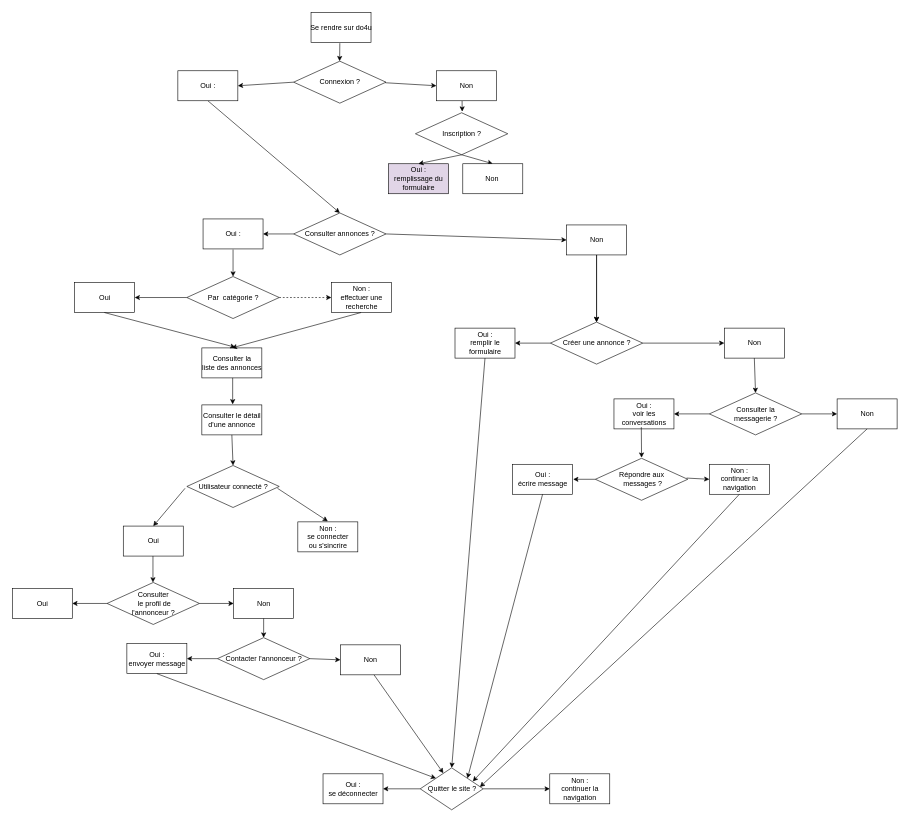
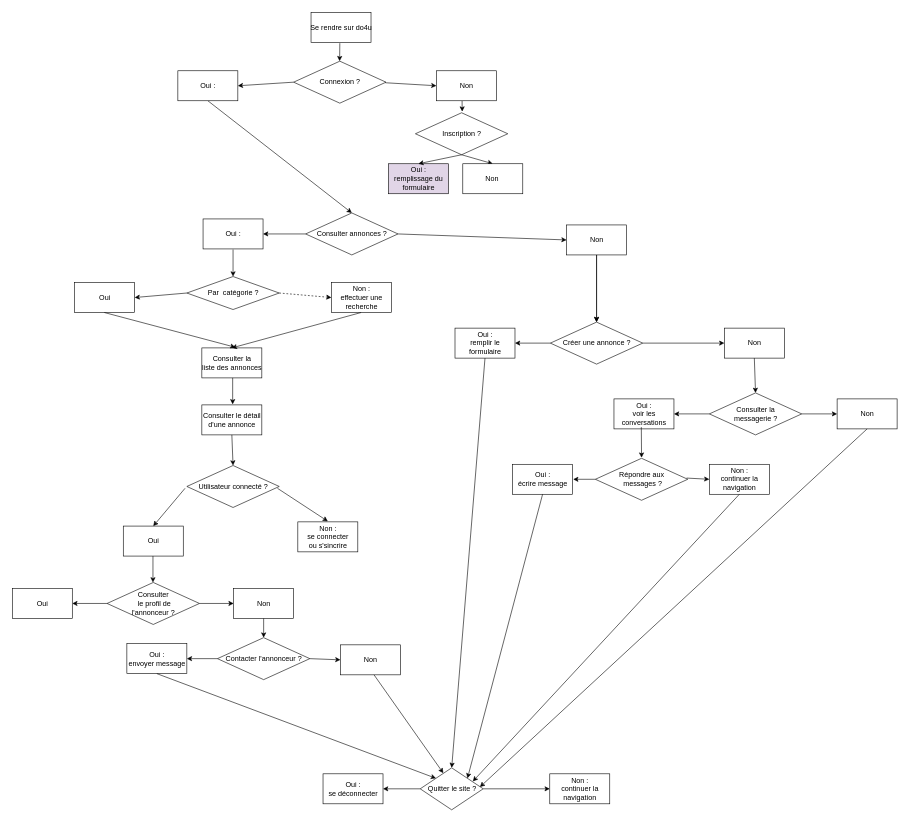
(340, 234) -> (352, 234)
(233, 297) -> (233, 293)
